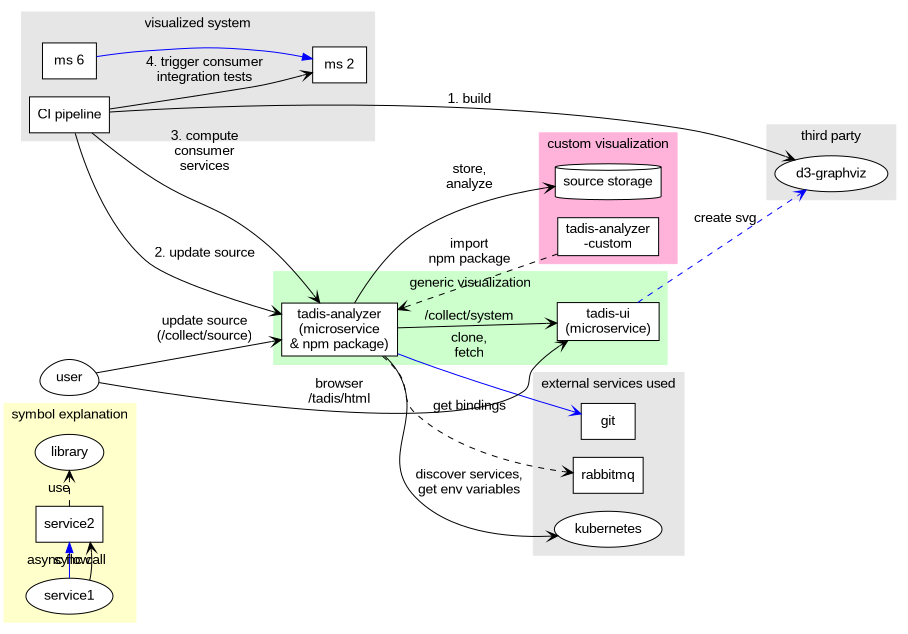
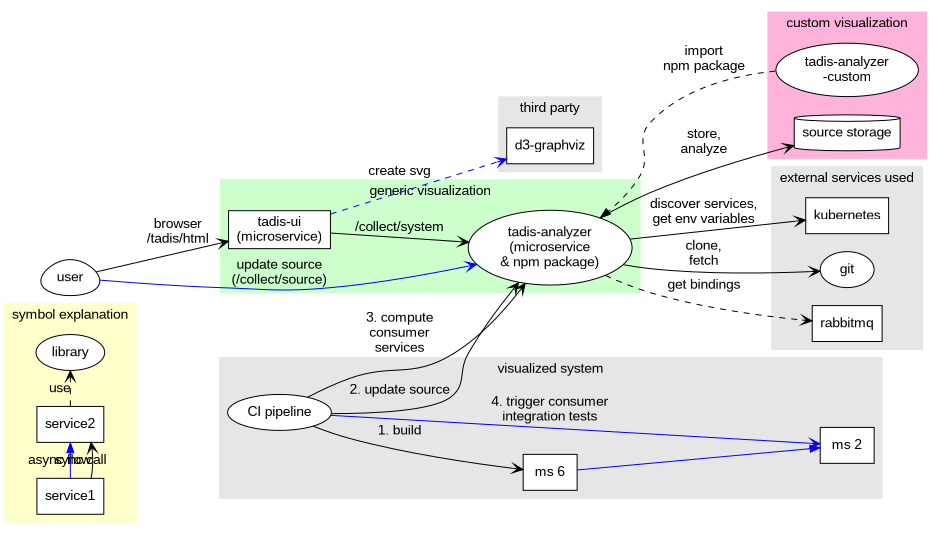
(207, 94) -> (570, 429)
(450, 107) -> (412, 453)
(69, 115) -> (280, 412)
(831, 174) -> (550, 146)
(608, 237) -> (847, 70)
(482, 280) -> (663, 111)
(472, 326) -> (395, 237)
(340, 330) -> (550, 248)
(184, 357) -> (348, 286)
(484, 384) -> (716, 273)
(608, 421) -> (847, 270)
(608, 529) -> (847, 216)
(69, 596) -> (70, 496)
